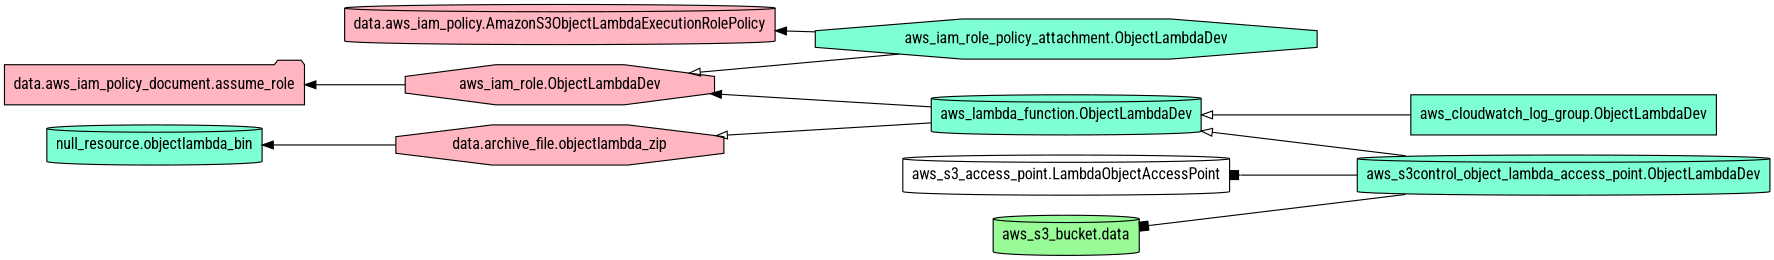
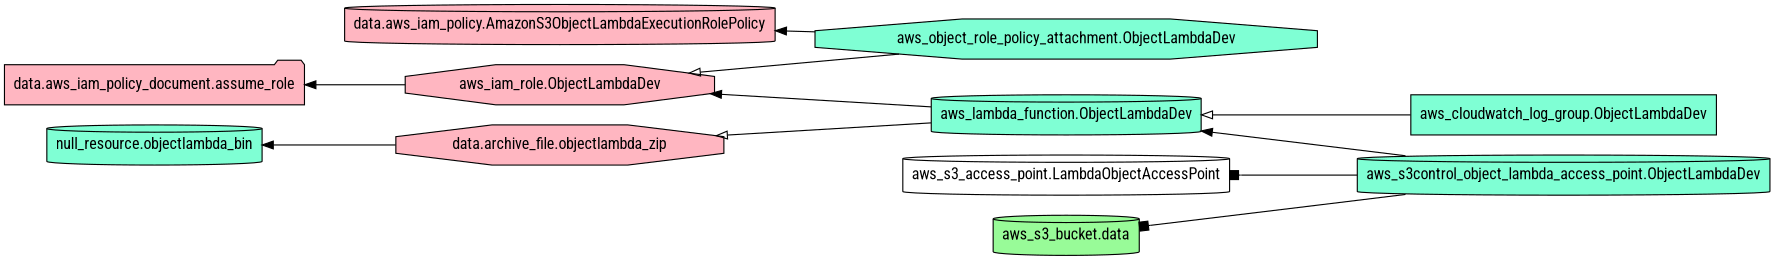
(1066, 39) -> (1066, 39)
(1309, 144) -> (1309, 144)
